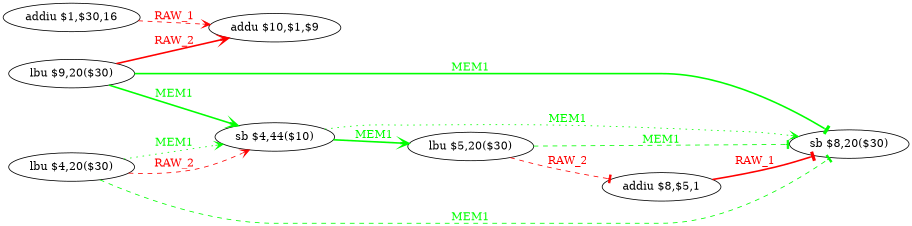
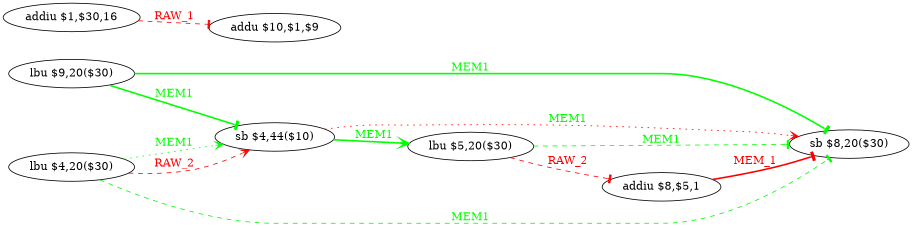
(172, 23) -> (172, 23)
(169, 52) -> none
(172, 105) -> (172, 105)
(558, 125) -> (558, 125)
(755, 161) -> (755, 161)
